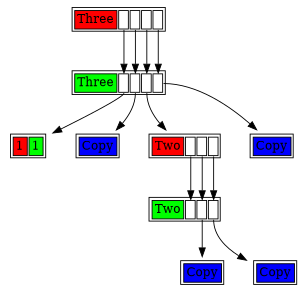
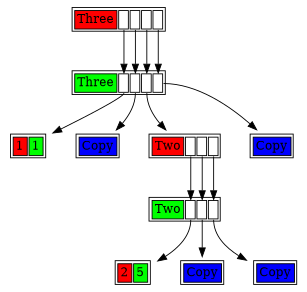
none -> (133, 273)
